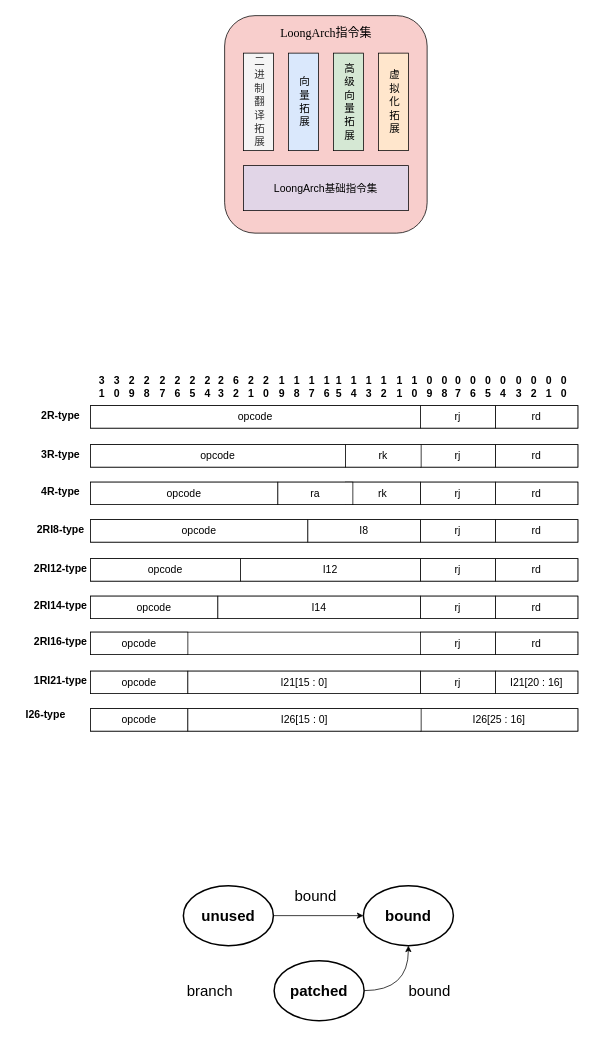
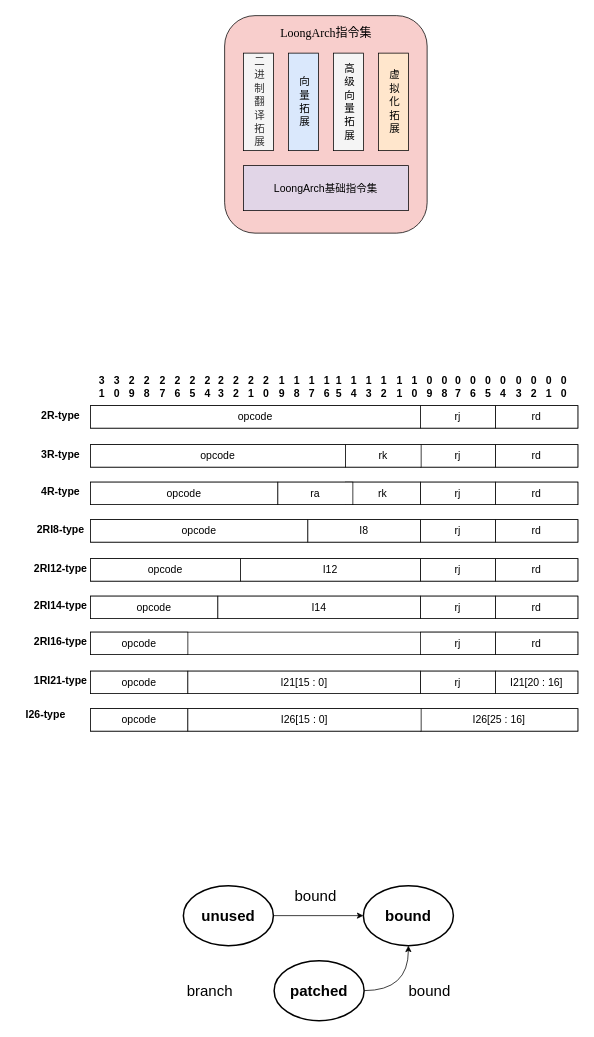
(348, 102) -> (348, 102)
(236, 387) -> (236, 387)
